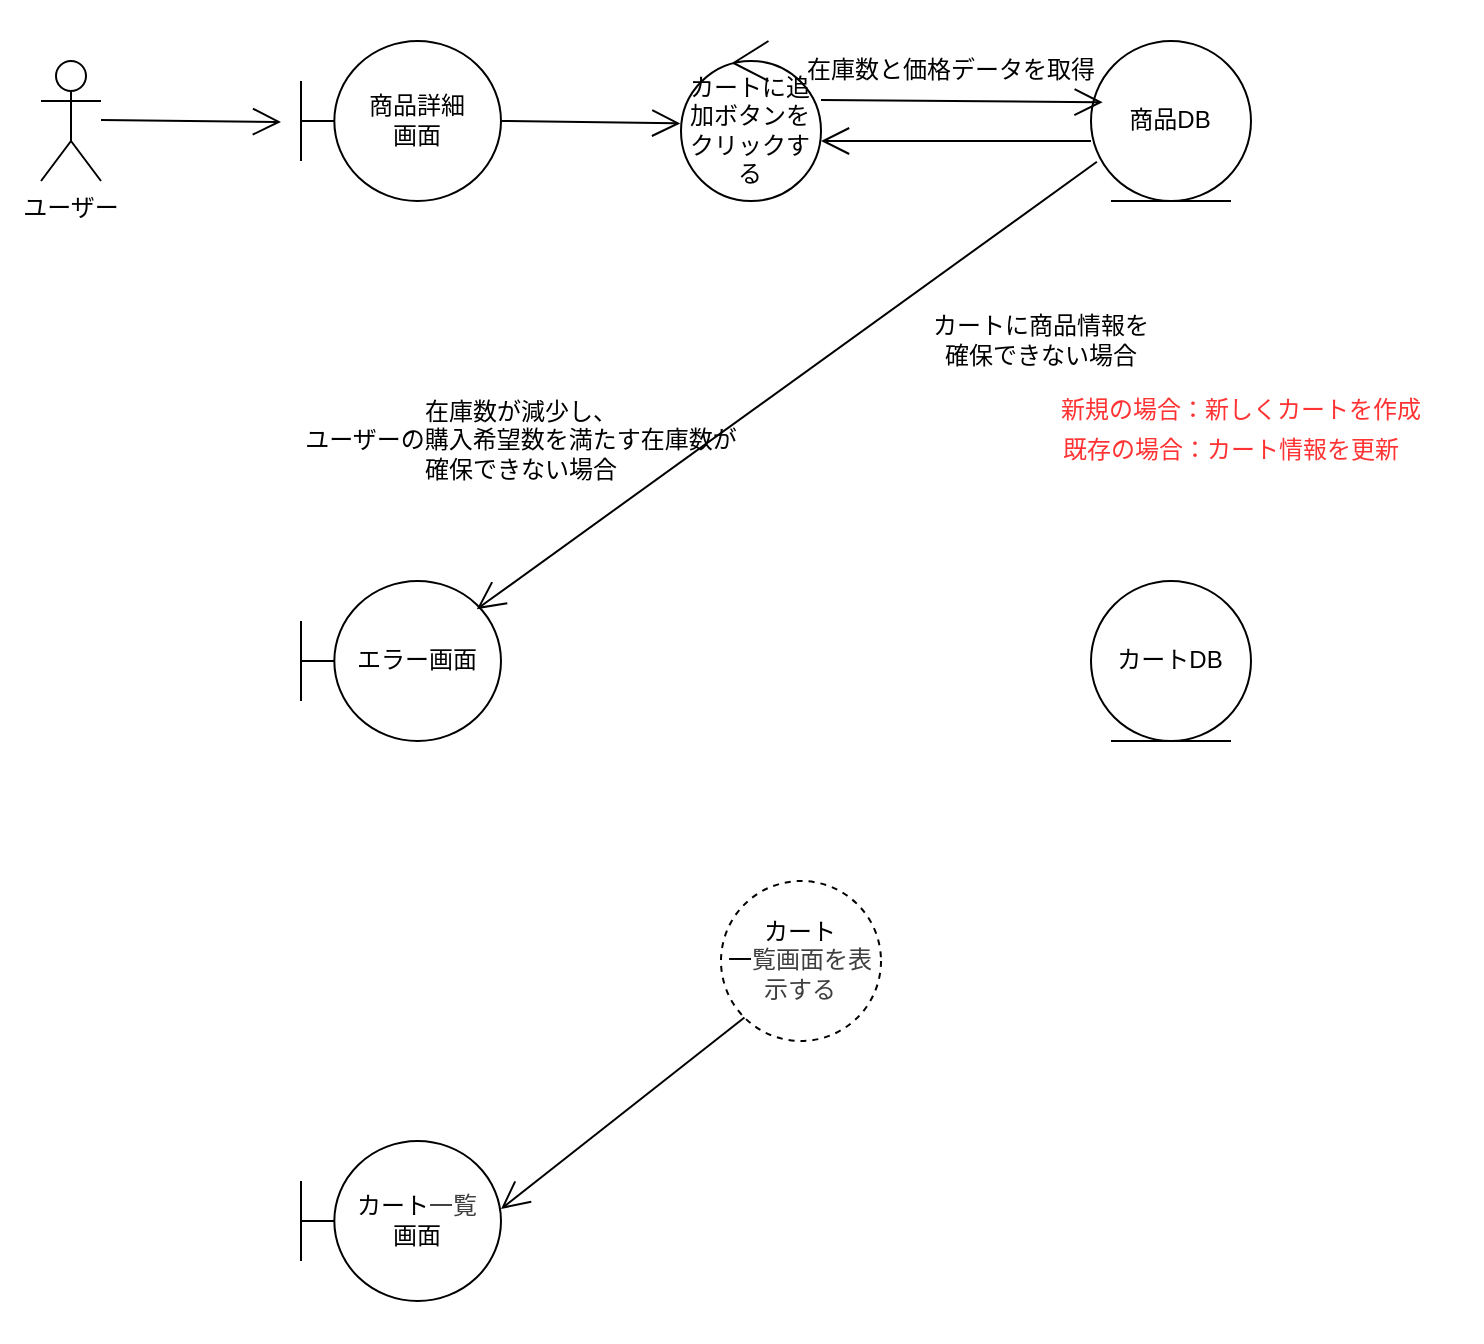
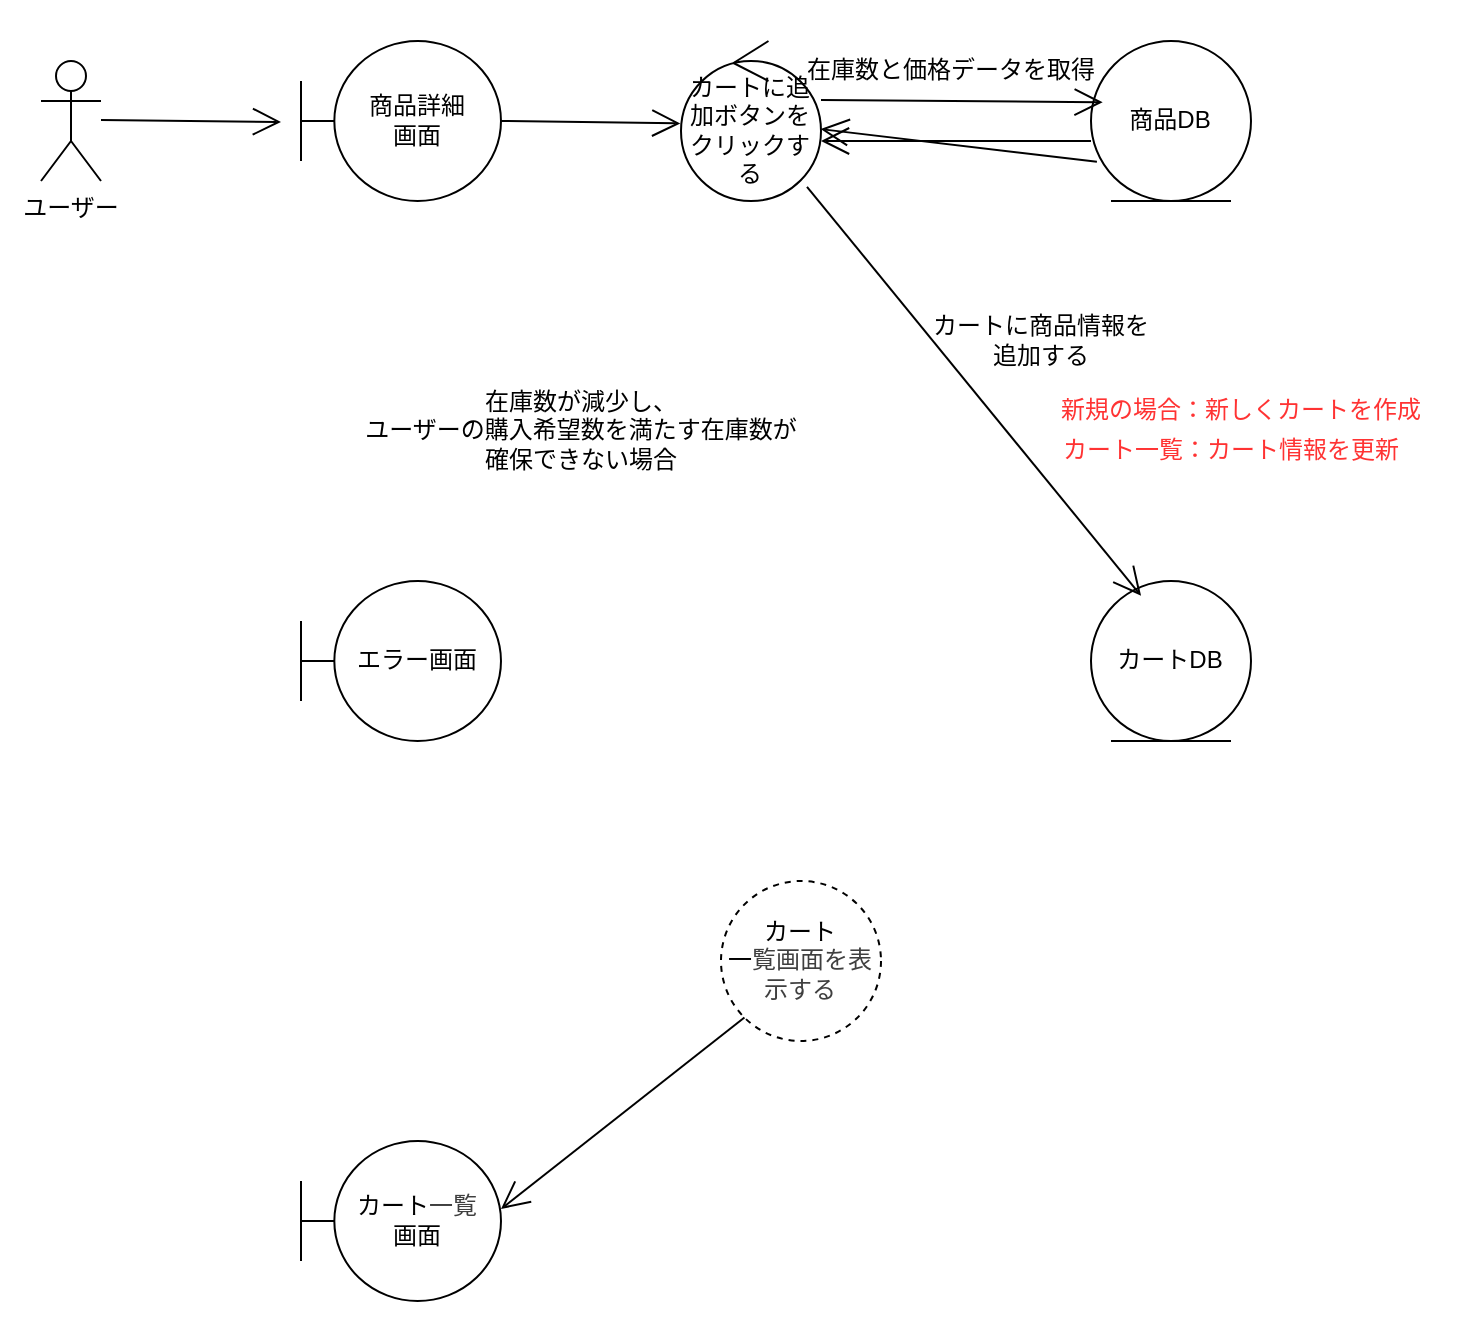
(1042, 341) -> (1042, 341)
(789, 384) -> (1020, 153)
none -> (972, 389)
(521, 441) -> (581, 431)
(1232, 451) -> (1232, 451)
